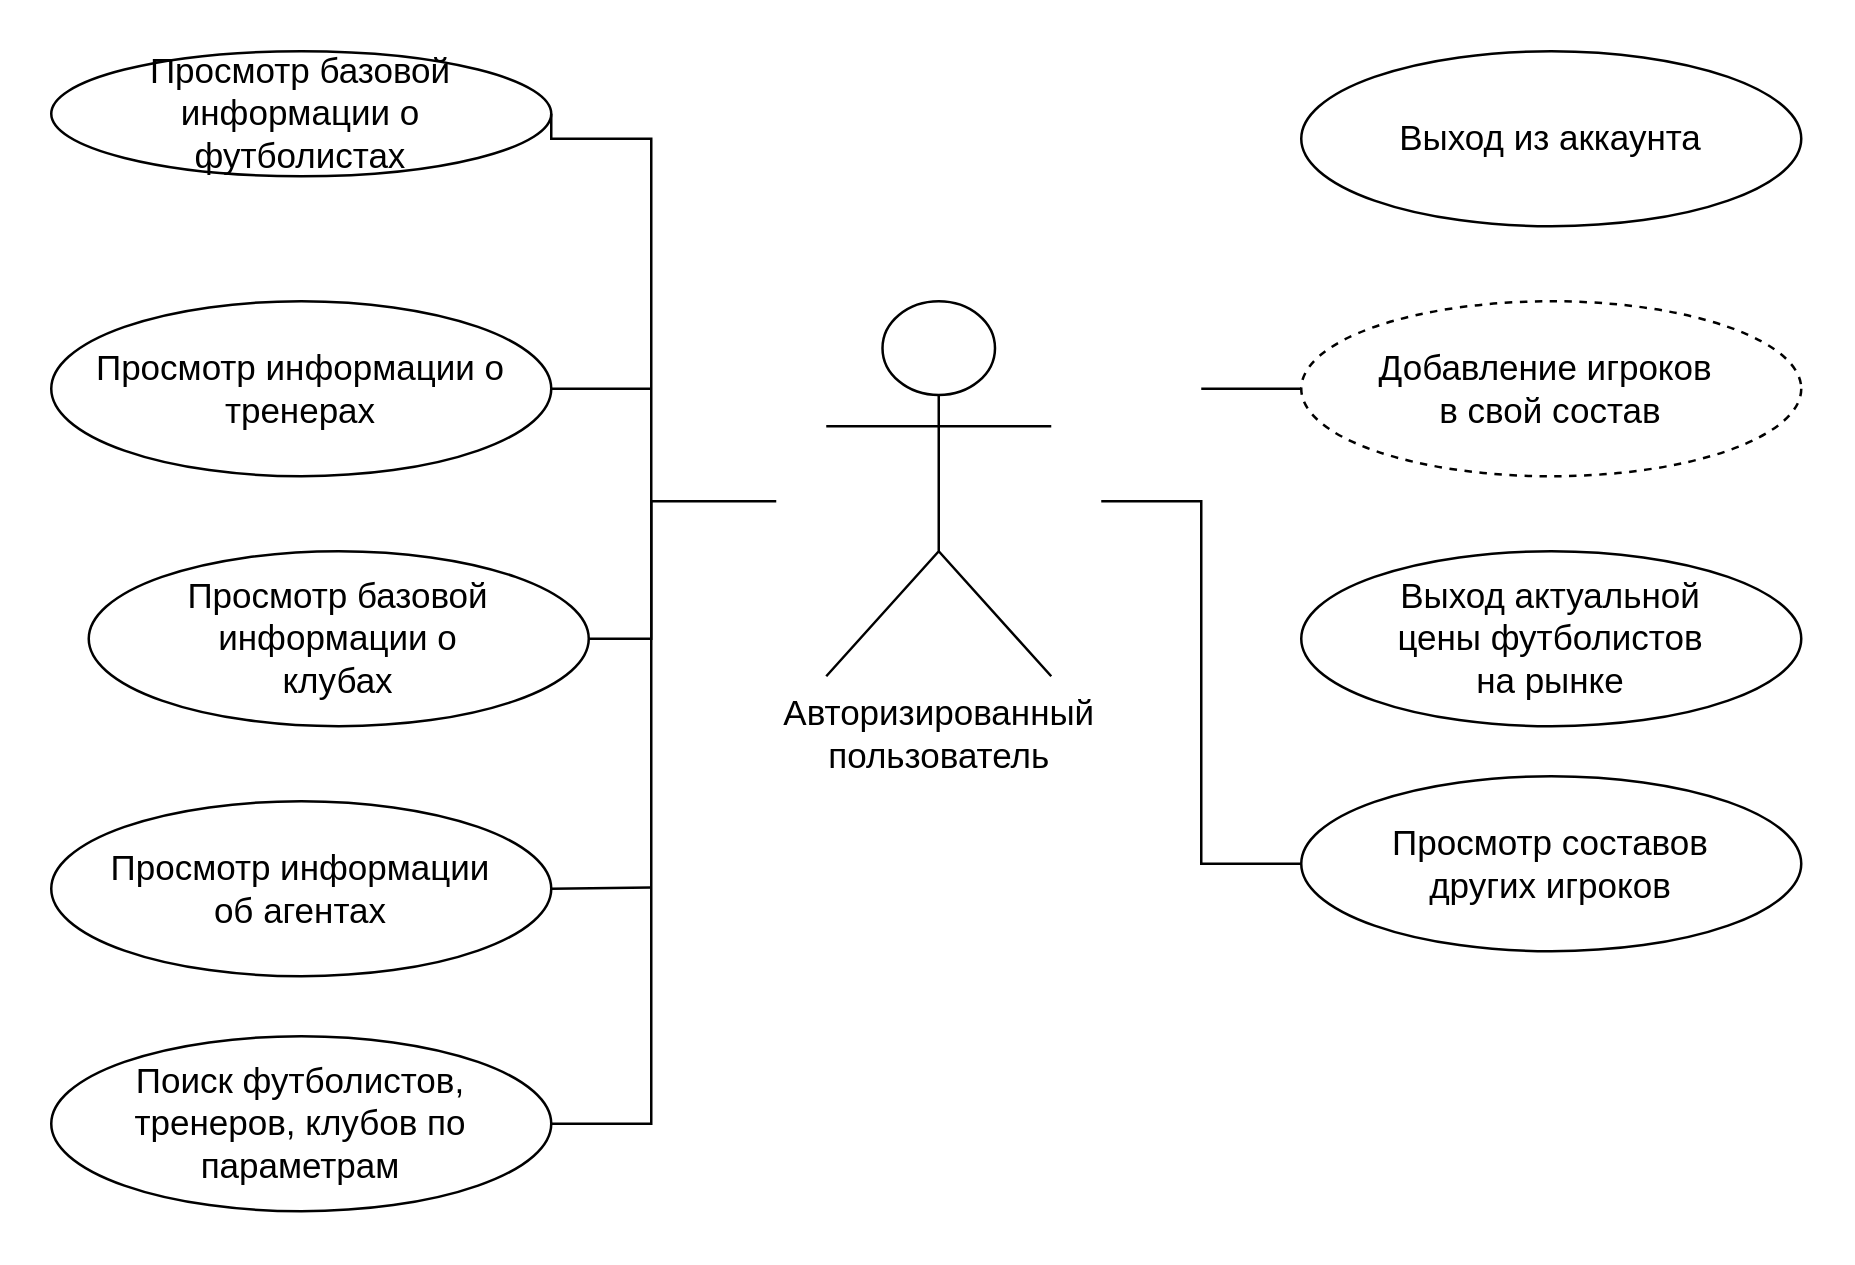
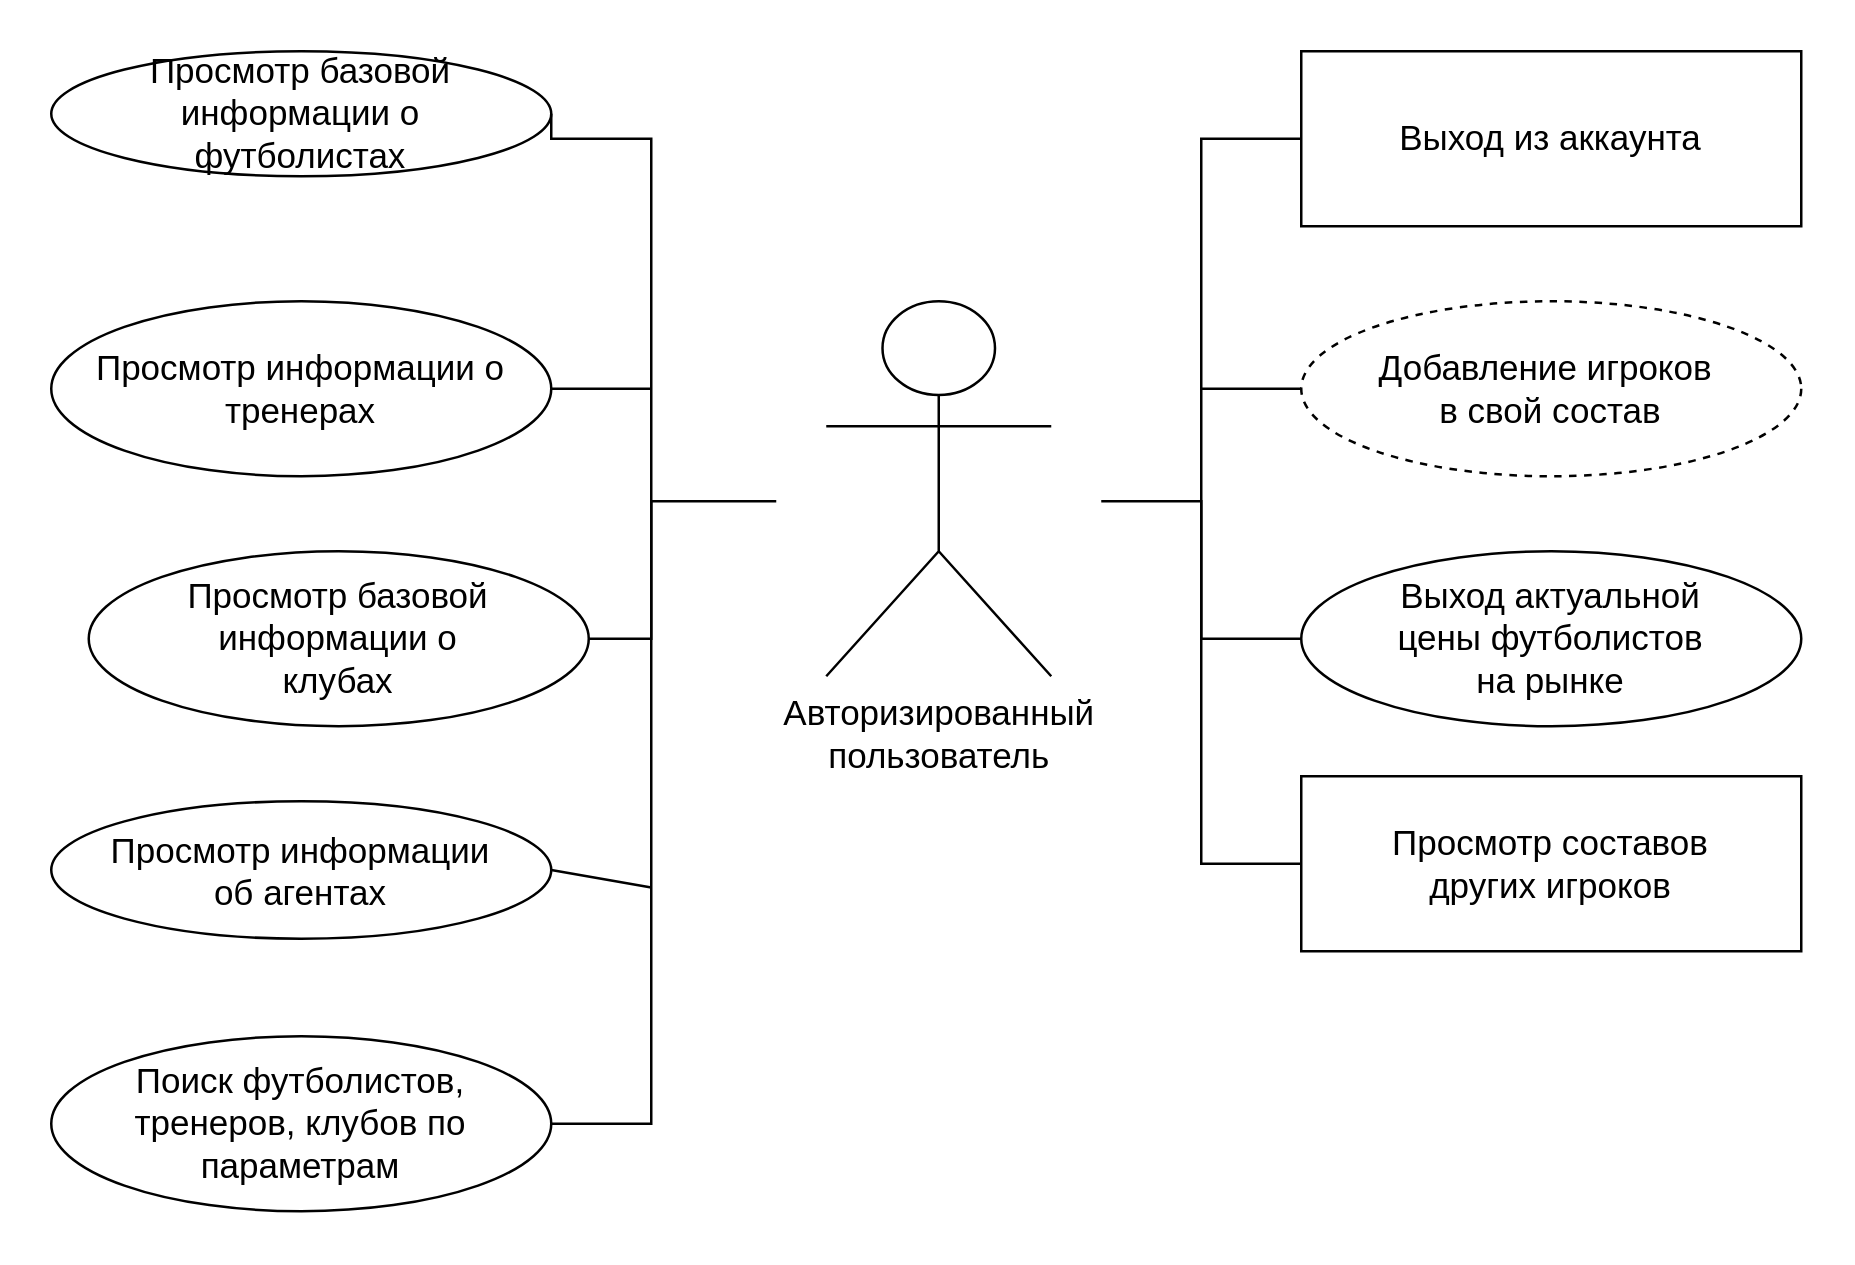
(1551, 139) -> (1551, 139)
none -> (1201, 211)
(1551, 864) -> (1551, 864)
(301, 889) -> (301, 870)
